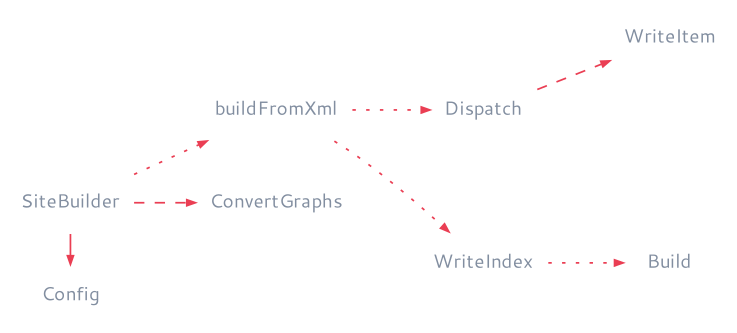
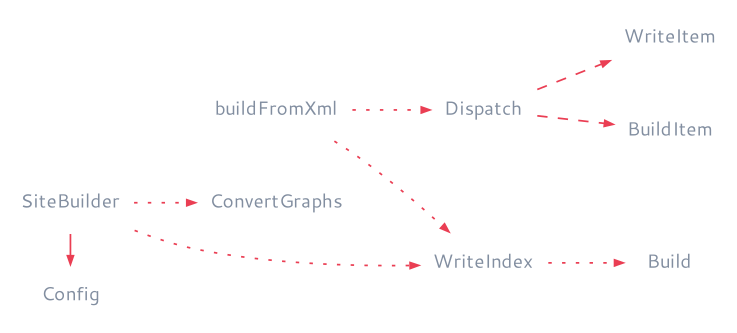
none -> (670, 131)
(167, 159) -> (270, 260)
(160, 203) -> (160, 203)
